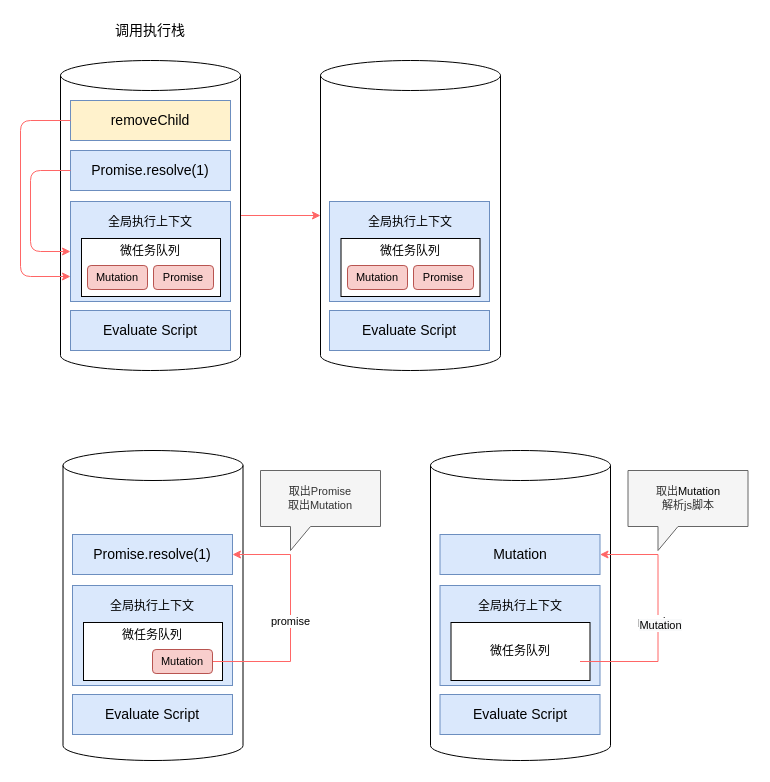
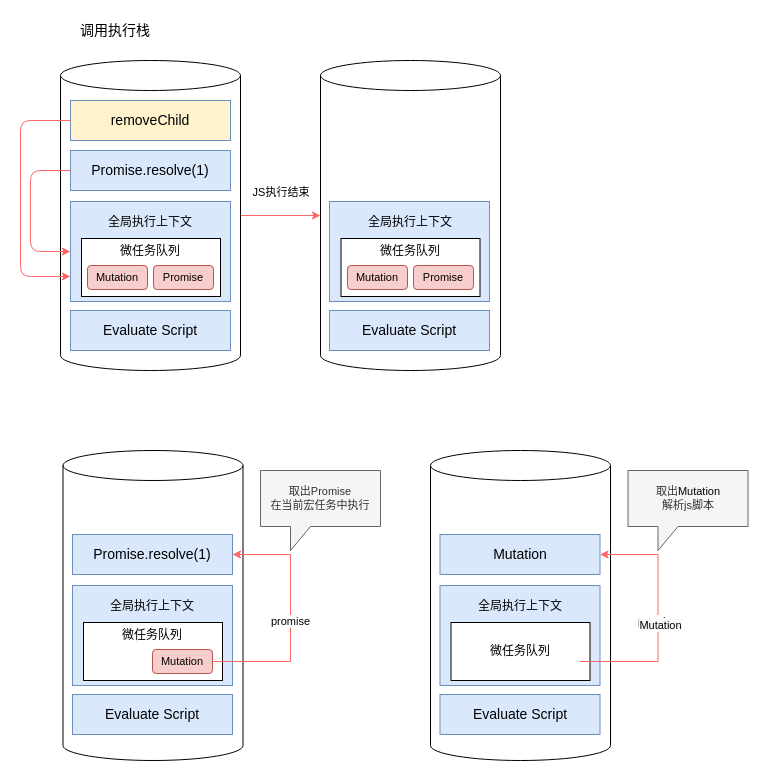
(151, 31) -> (116, 31)
none -> (282, 193)
(321, 499) -> (321, 499)
